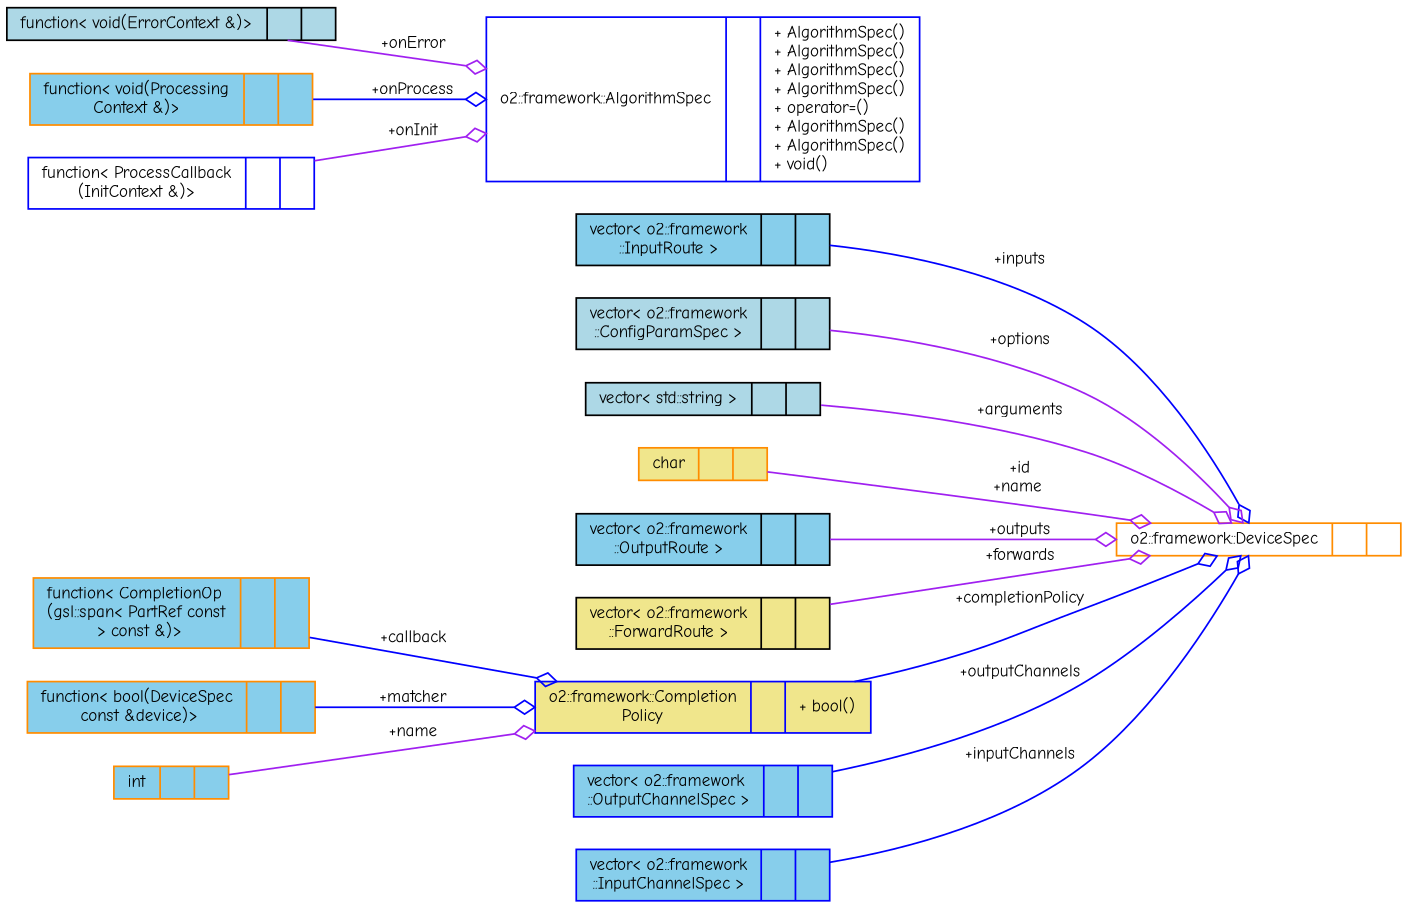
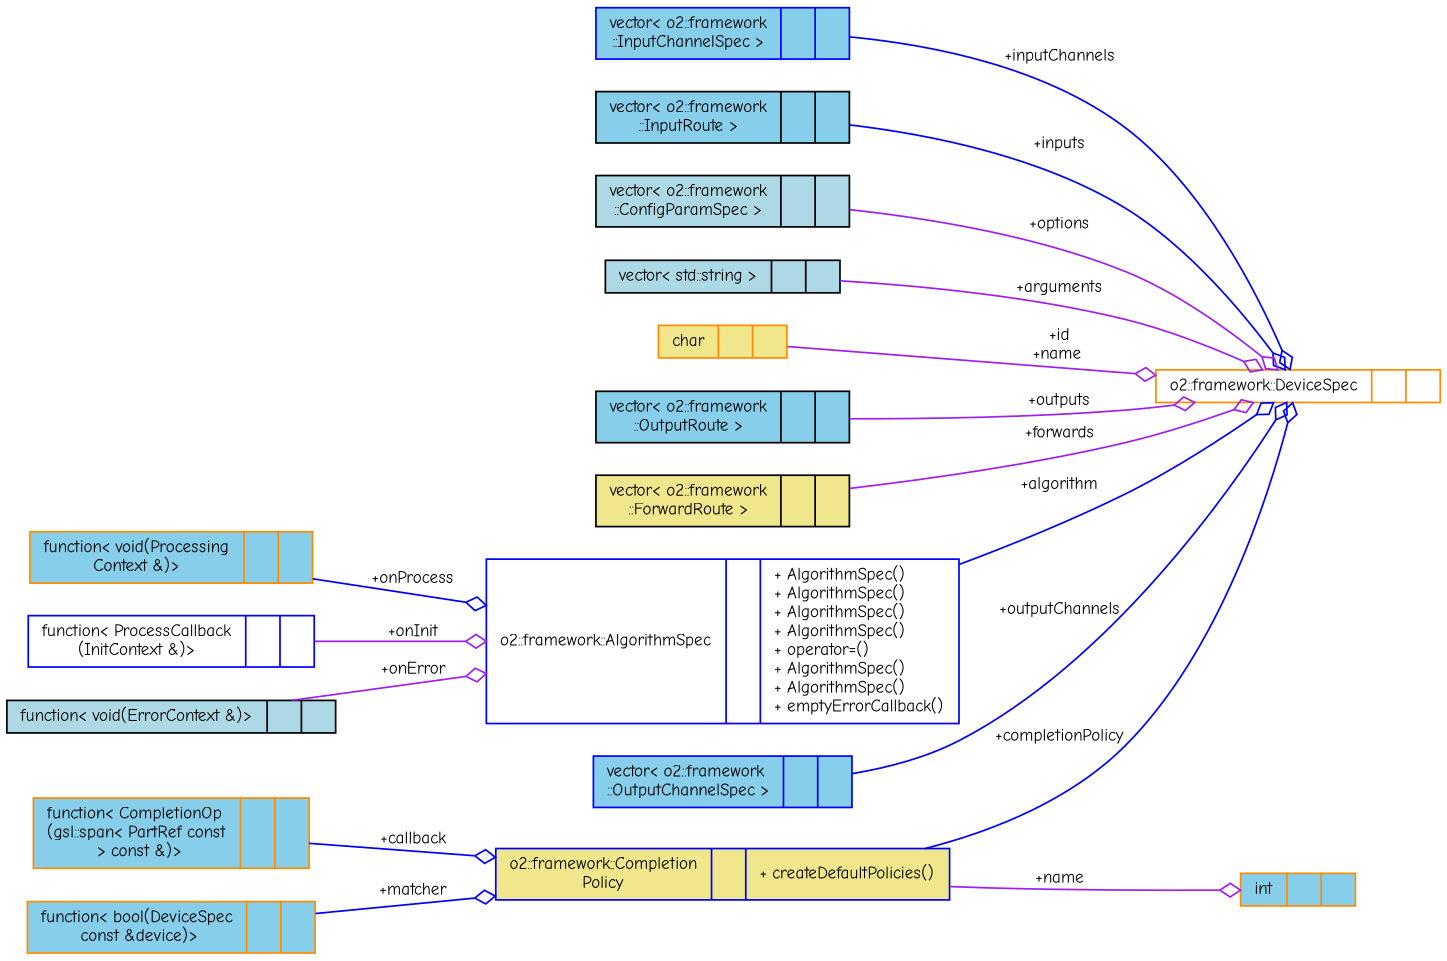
(801, 164) -> (860, 706)
none -> (1113, 500)
(828, 706) -> (848, 873)
(372, 754) -> (1085, 890)
